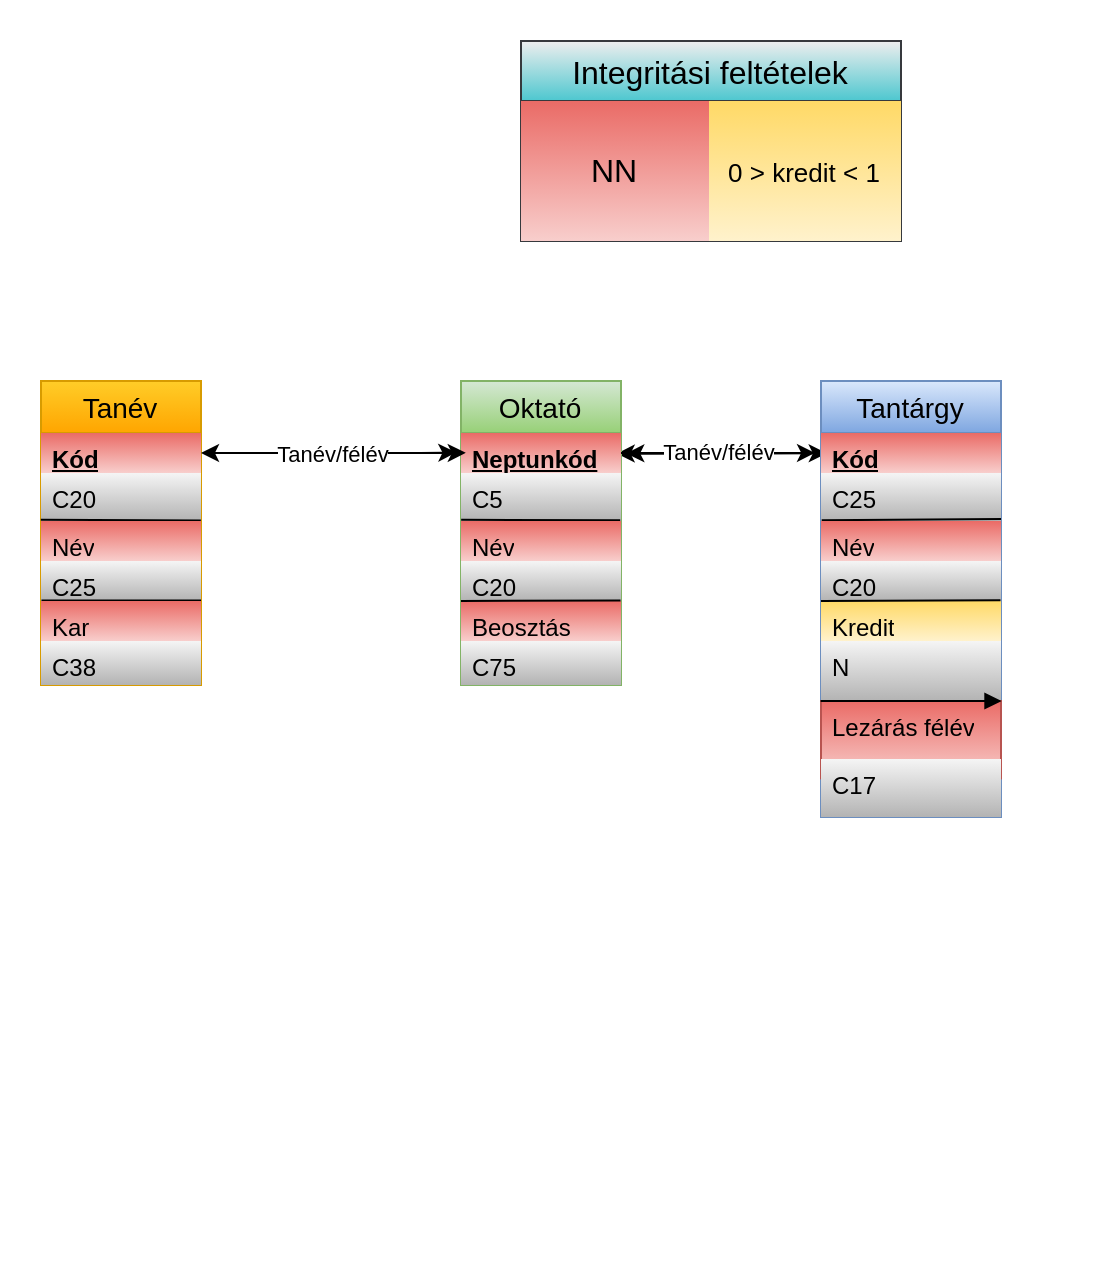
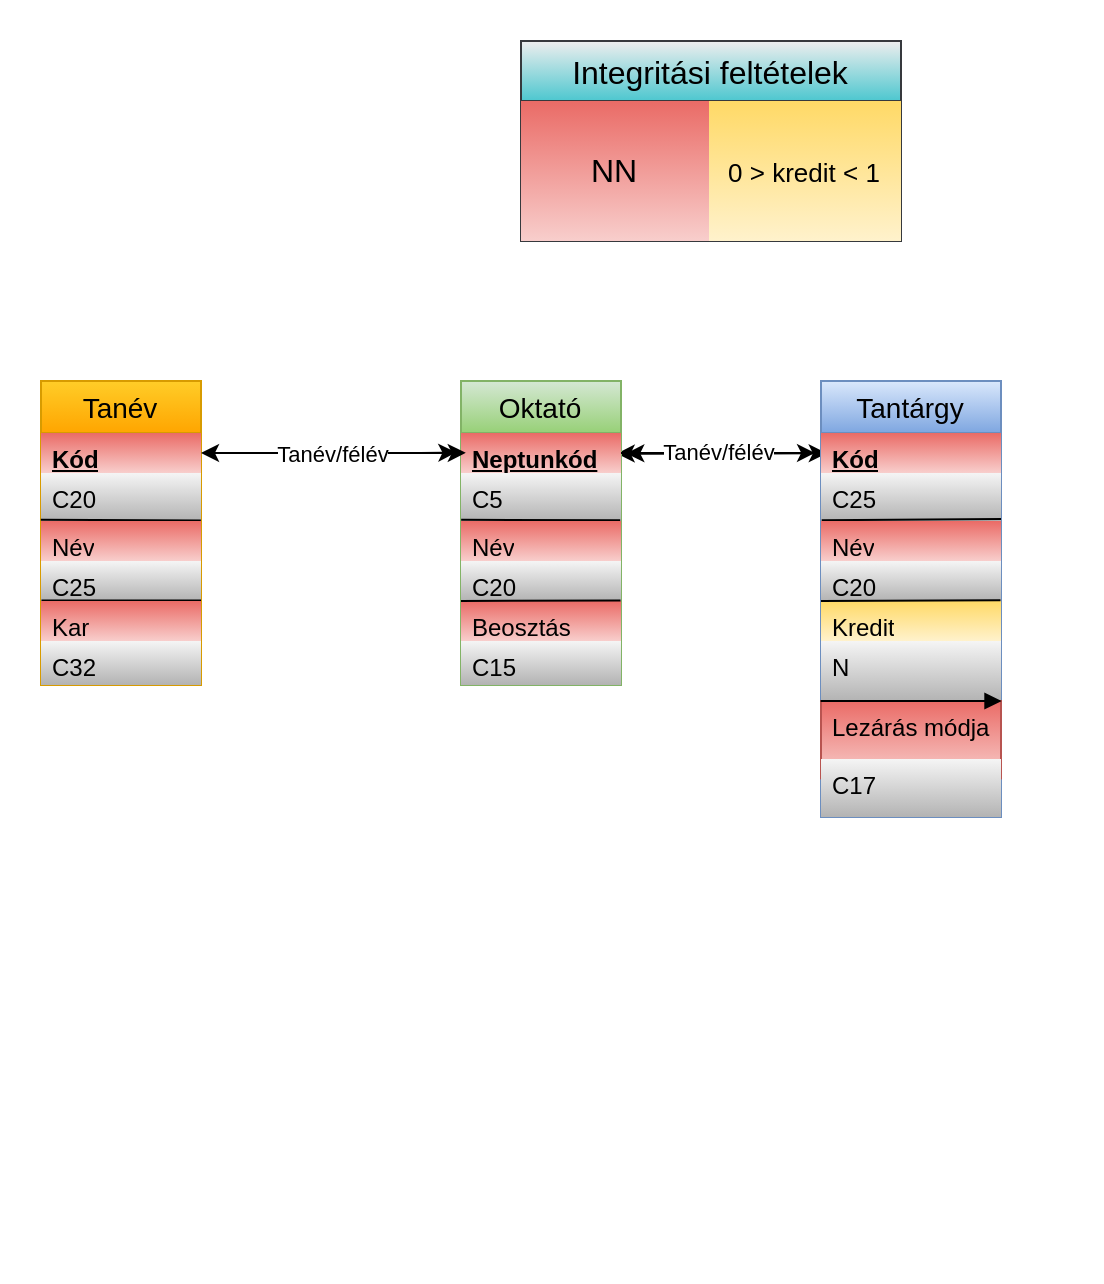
(73, 669) -> (73, 669)
(493, 669) -> (493, 669)
(913, 744) -> (913, 744)
